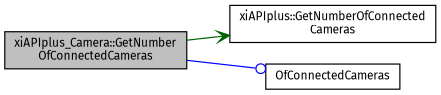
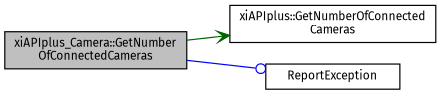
(333, 77) -> (333, 77)
